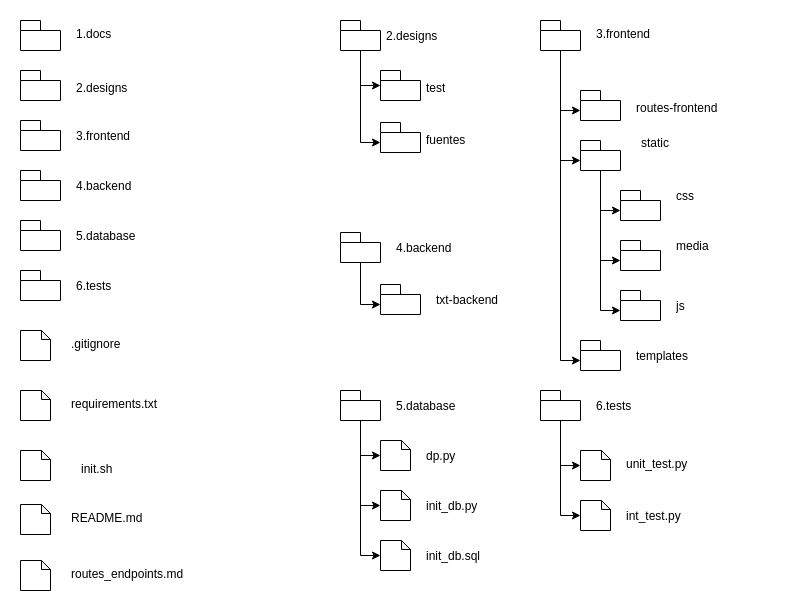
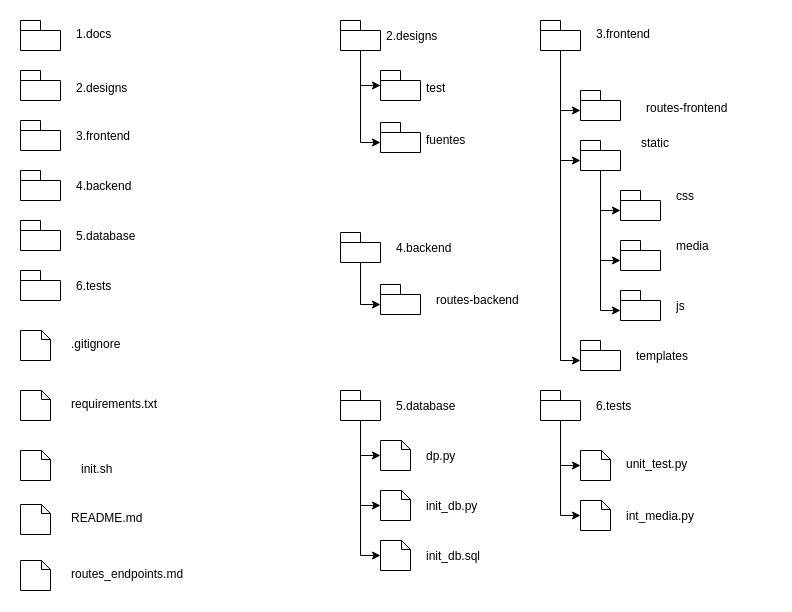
(681, 108) -> (691, 108)
(473, 301) -> (482, 308)
(660, 517) -> (662, 517)
